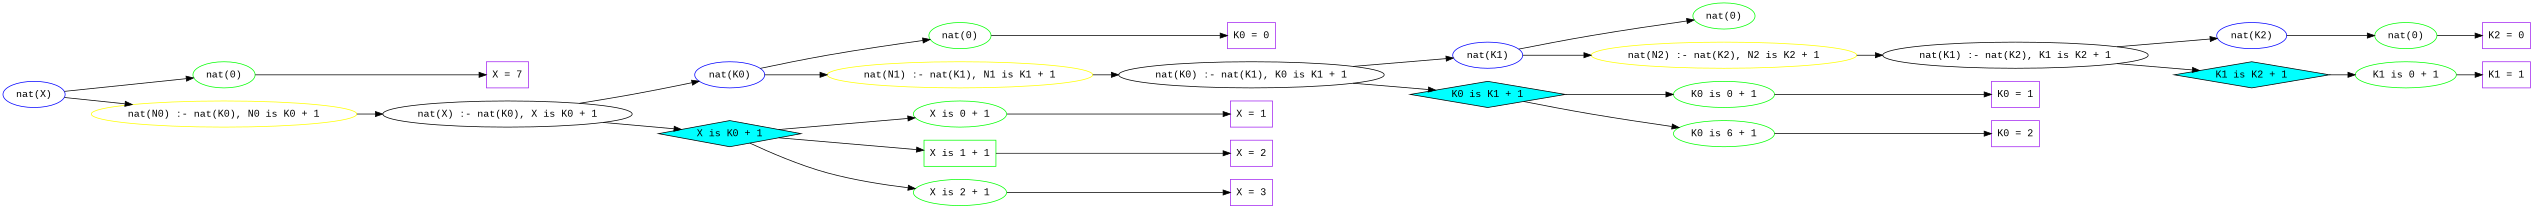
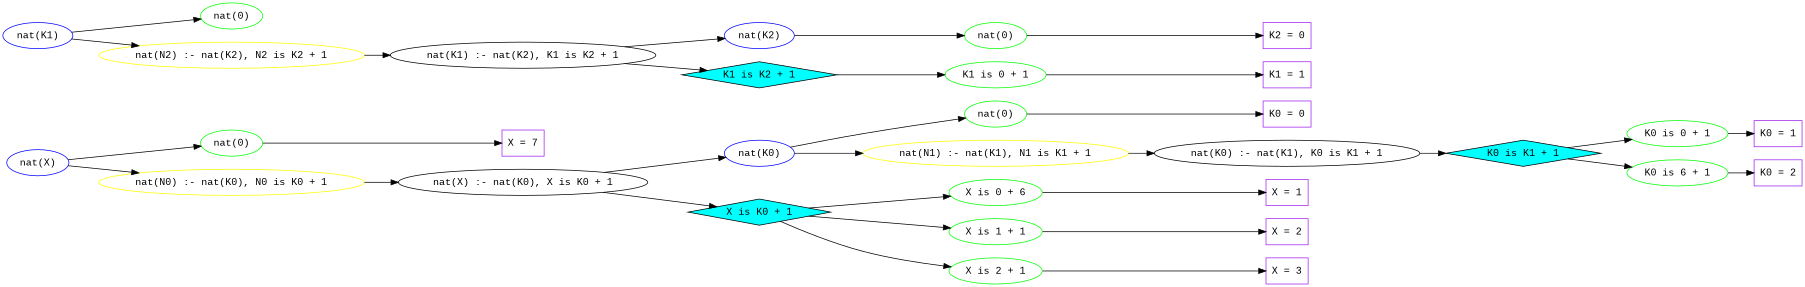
(1400, 63) -> none
(960, 114) -> (996, 192)
(960, 153) -> (996, 232)
